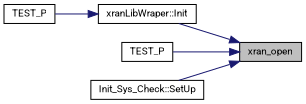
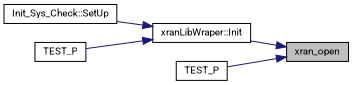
(204, 72) -> (130, 23)
